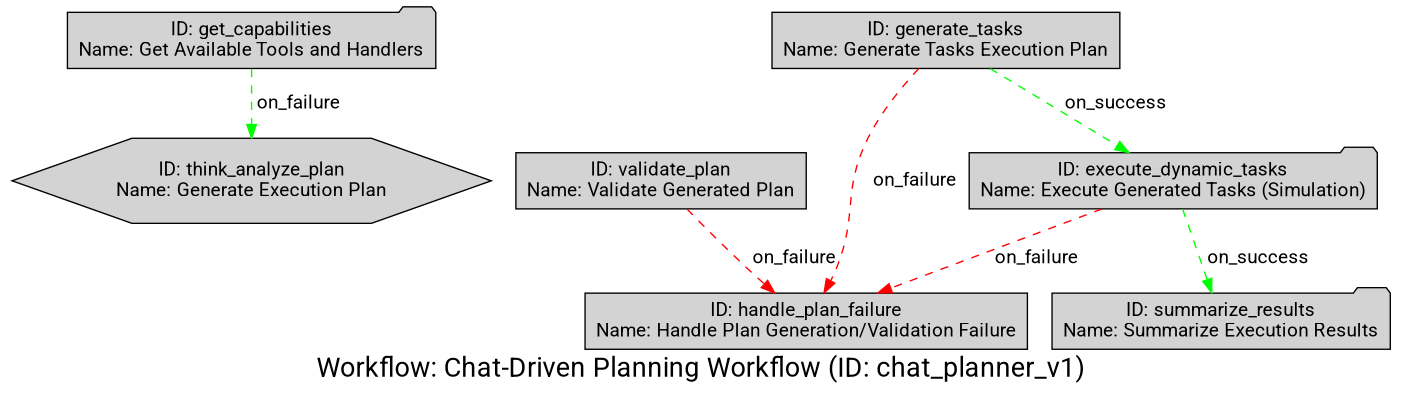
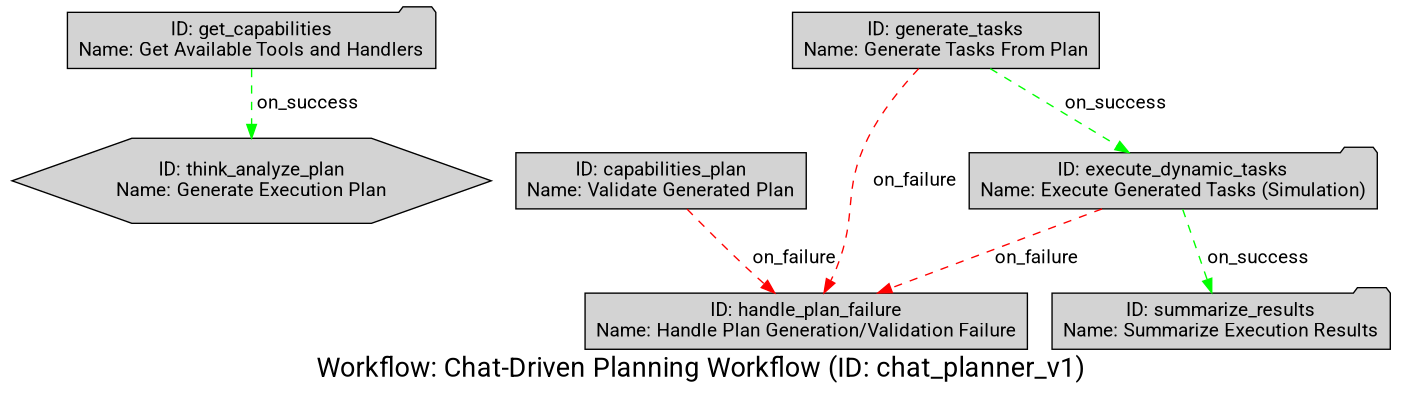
(946, 40) -> (946, 40)
(296, 103) -> (306, 103)
(661, 181) -> (661, 181)
